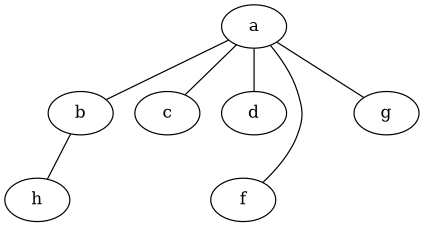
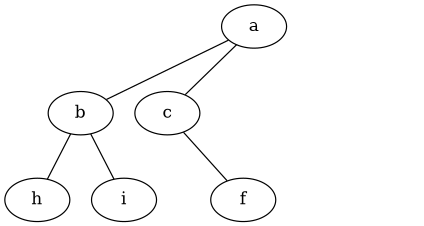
(254, 113) -> none
(387, 113) -> none
(302, 116) -> (205, 157)
none -> (124, 200)
